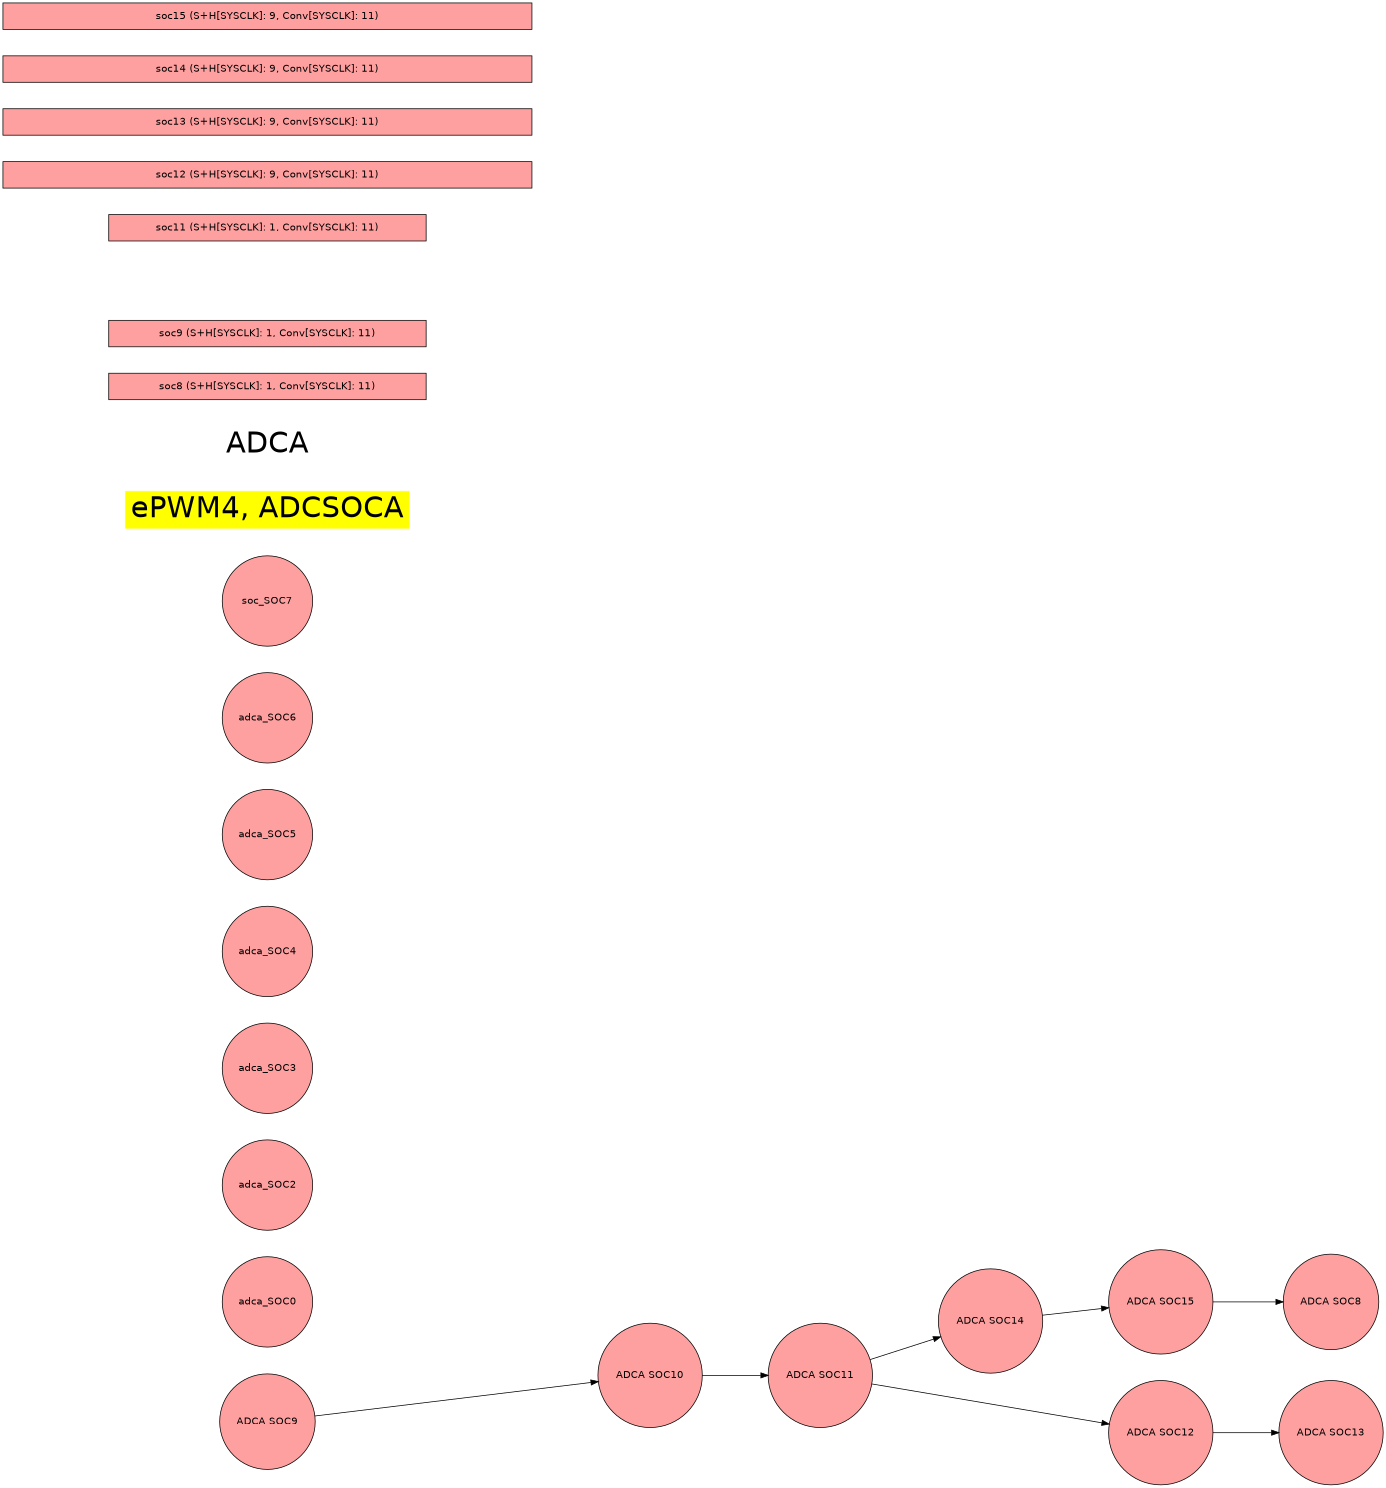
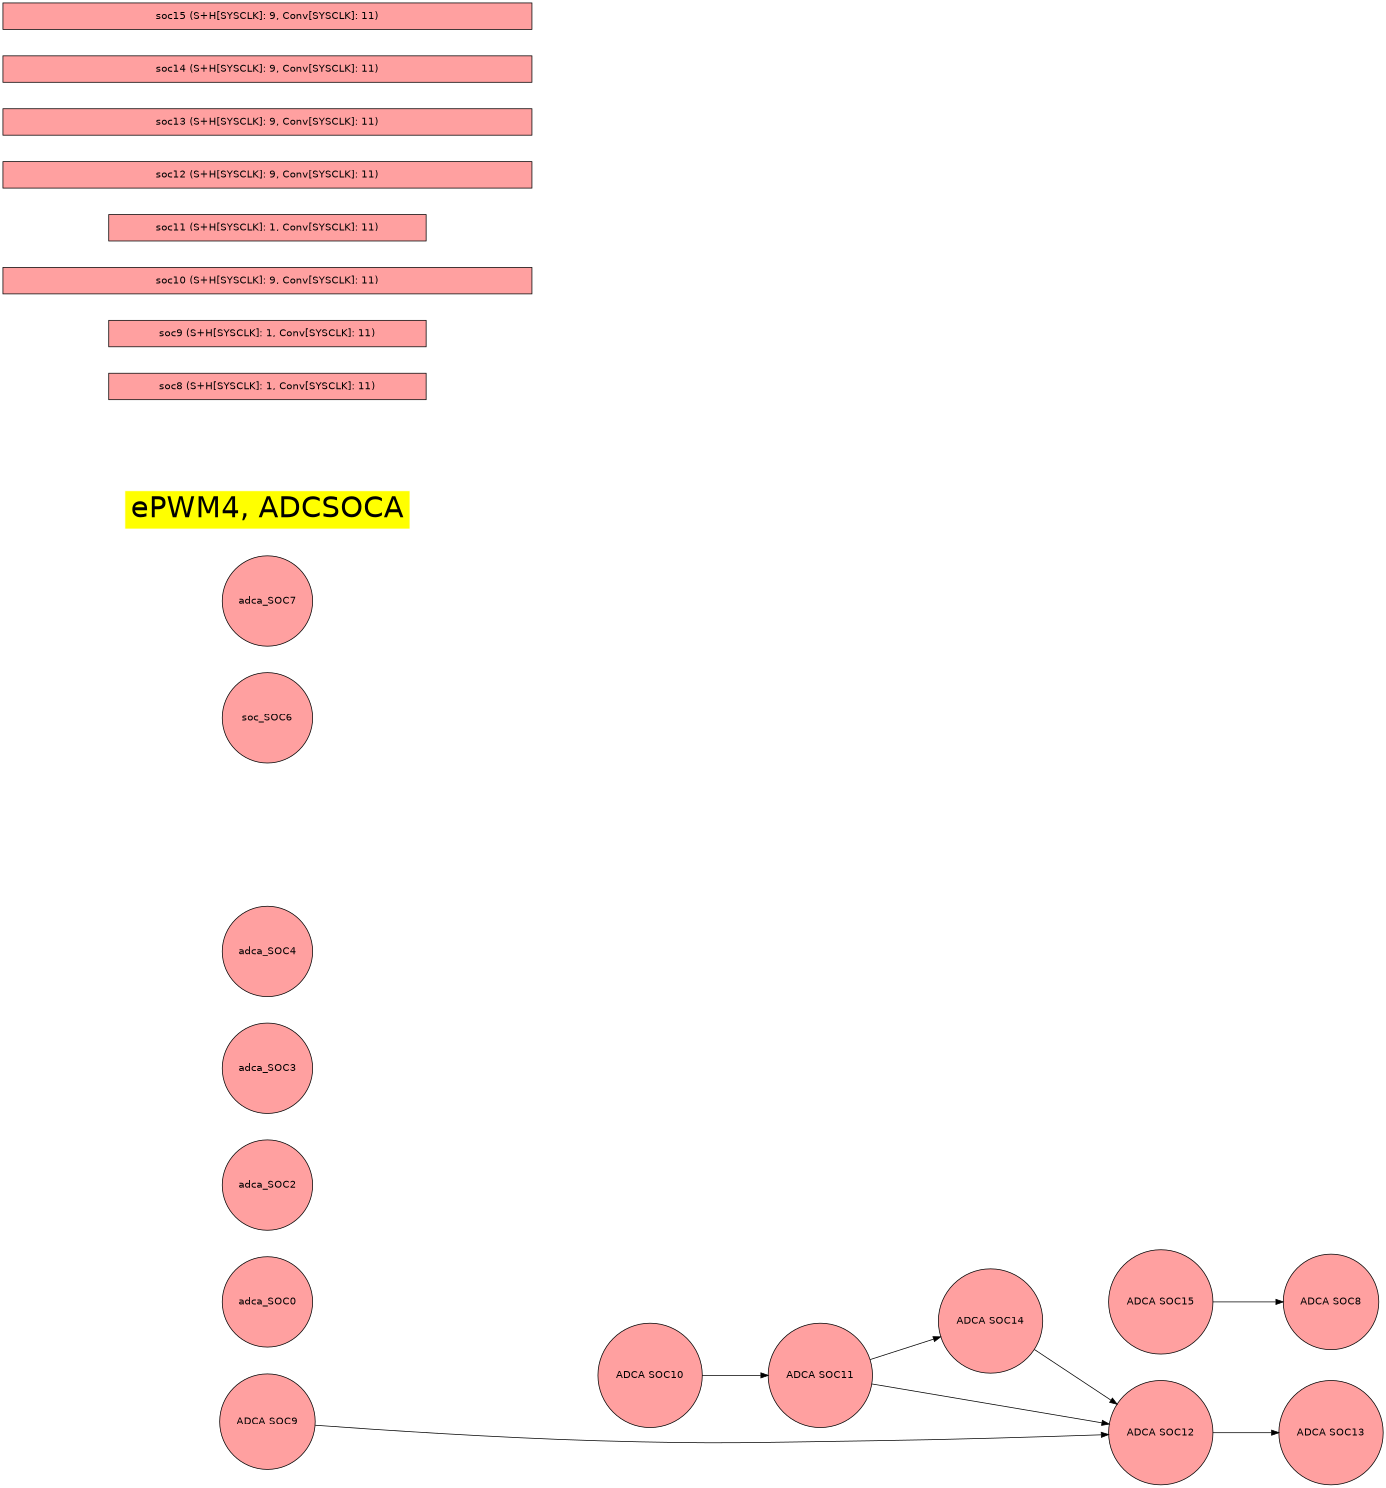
none -> (267, 281)
(267, 445) -> none
(267, 601) -> (267, 601)
(267, 718) -> (267, 718)
(267, 835) -> none
(1072, 1312) -> (1073, 1375)
(453, 1399) -> (708, 1443)
